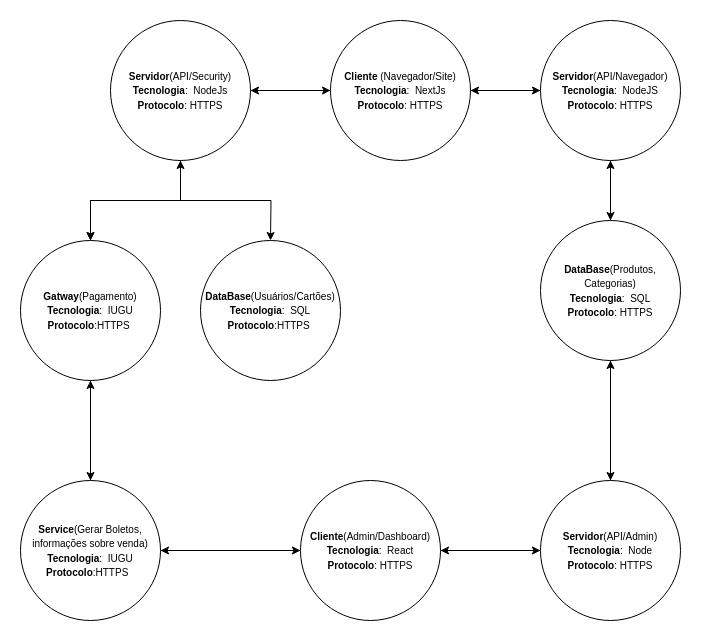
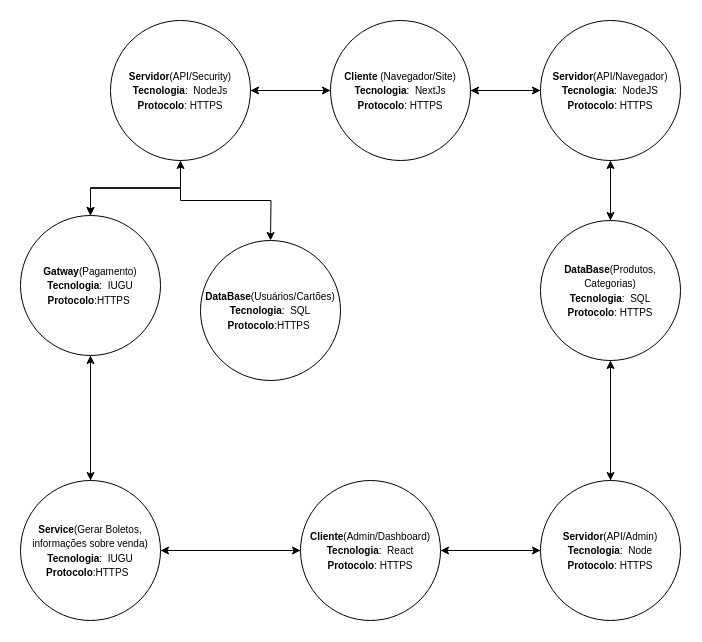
(91, 311) -> (91, 286)
